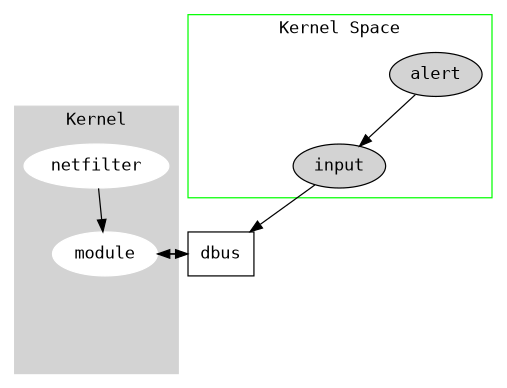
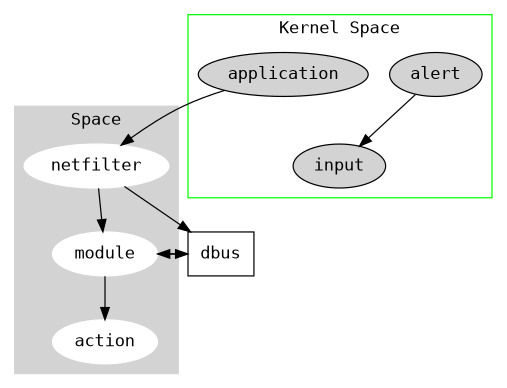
none -> (283, 74)
(96, 120) -> (96, 120)
(286, 206) -> (152, 206)
none -> (105, 342)
